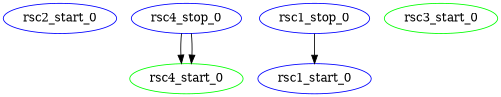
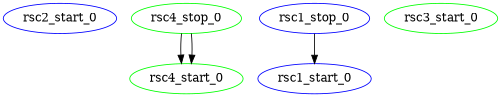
(186, 18) -> (186, 18)
